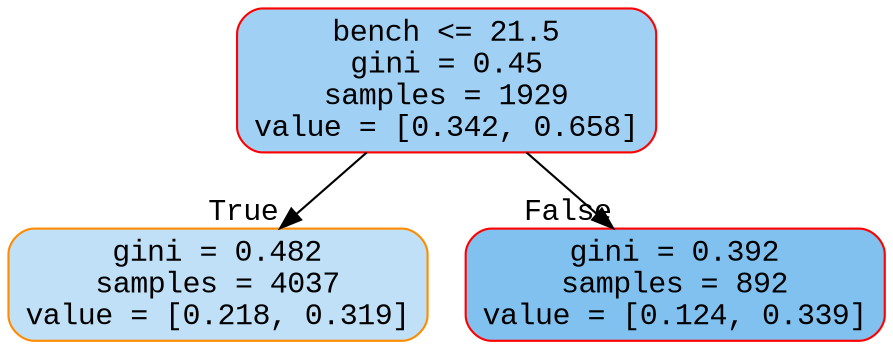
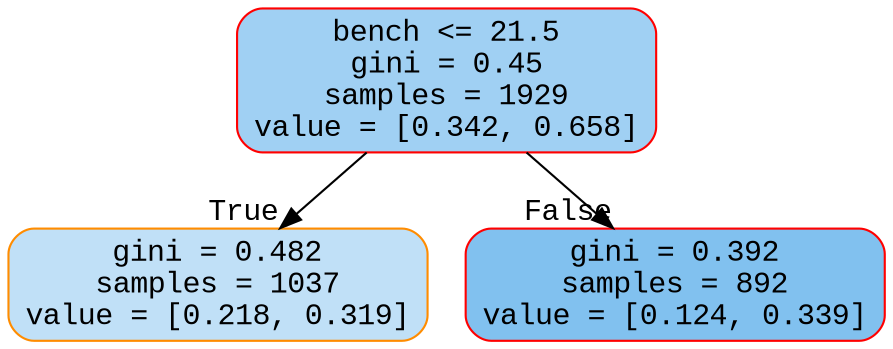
(218, 285) -> (218, 285)
